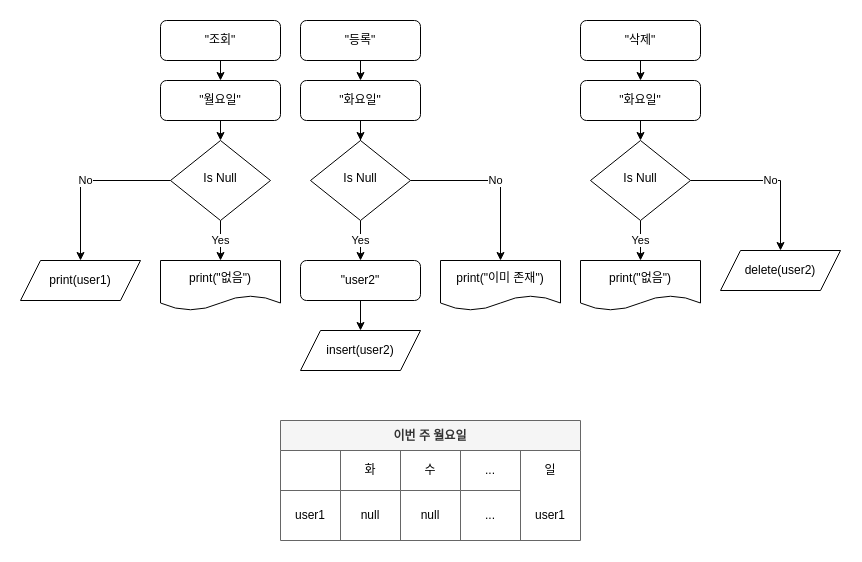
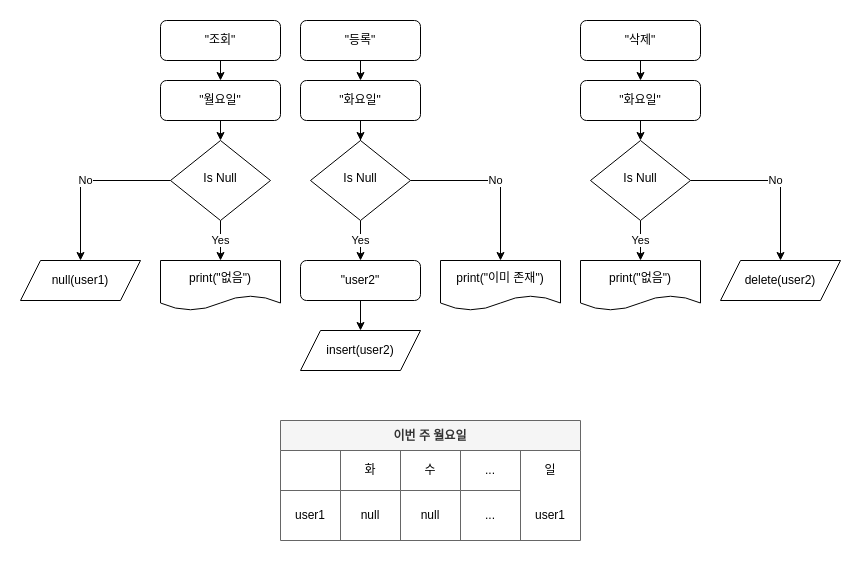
(781, 271) -> (781, 281)
(81, 281) -> (81, 281)
